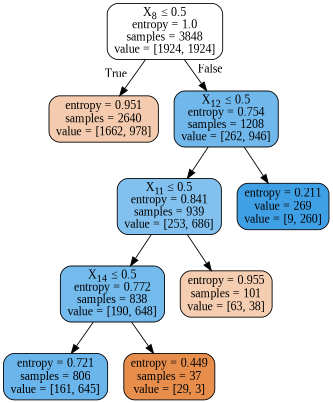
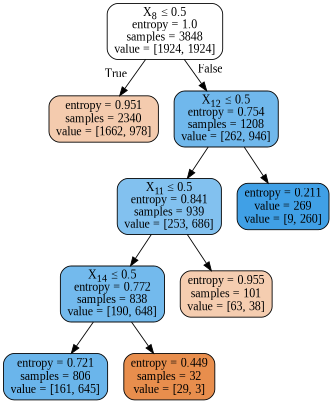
(104, 119) -> (104, 119)
(169, 376) -> (169, 376)
